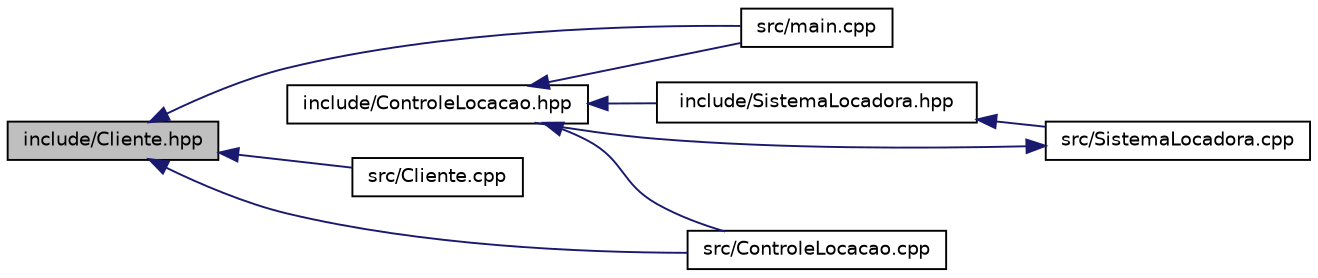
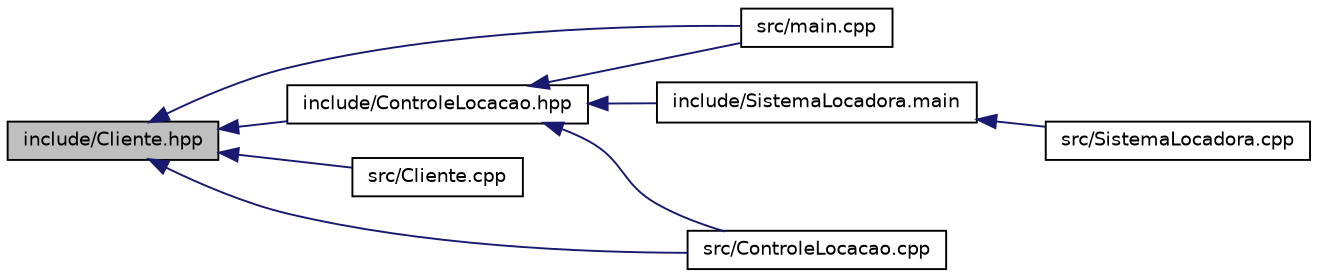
(817, 102) -> (817, 102)
(780, 145) -> (263, 124)
